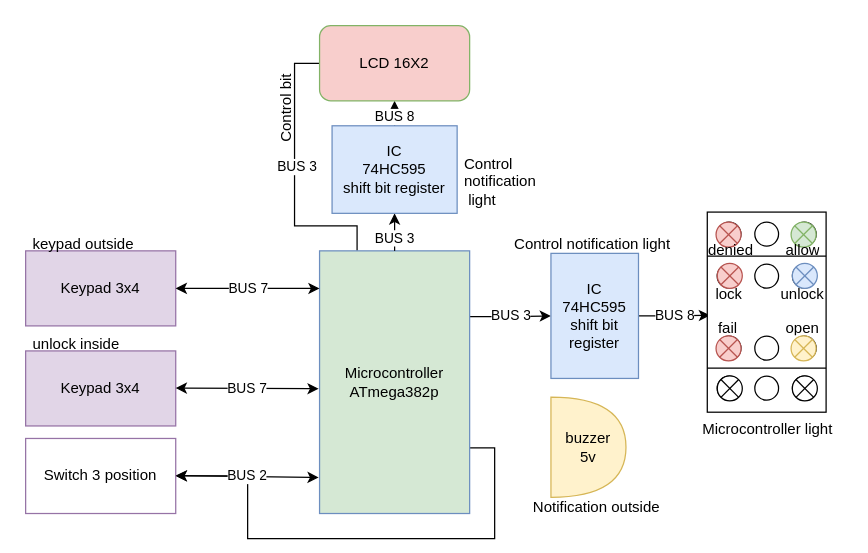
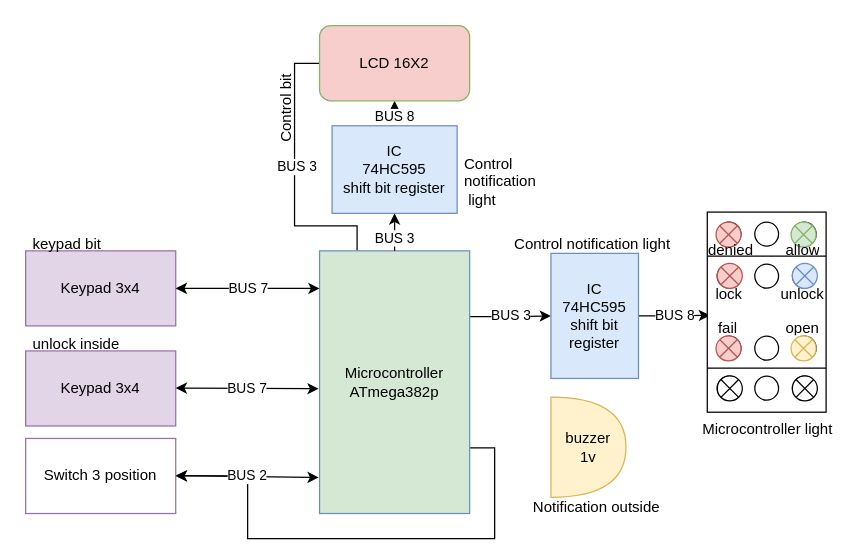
(88, 244) -> (71, 244)
(588, 447) -> (588, 447)
